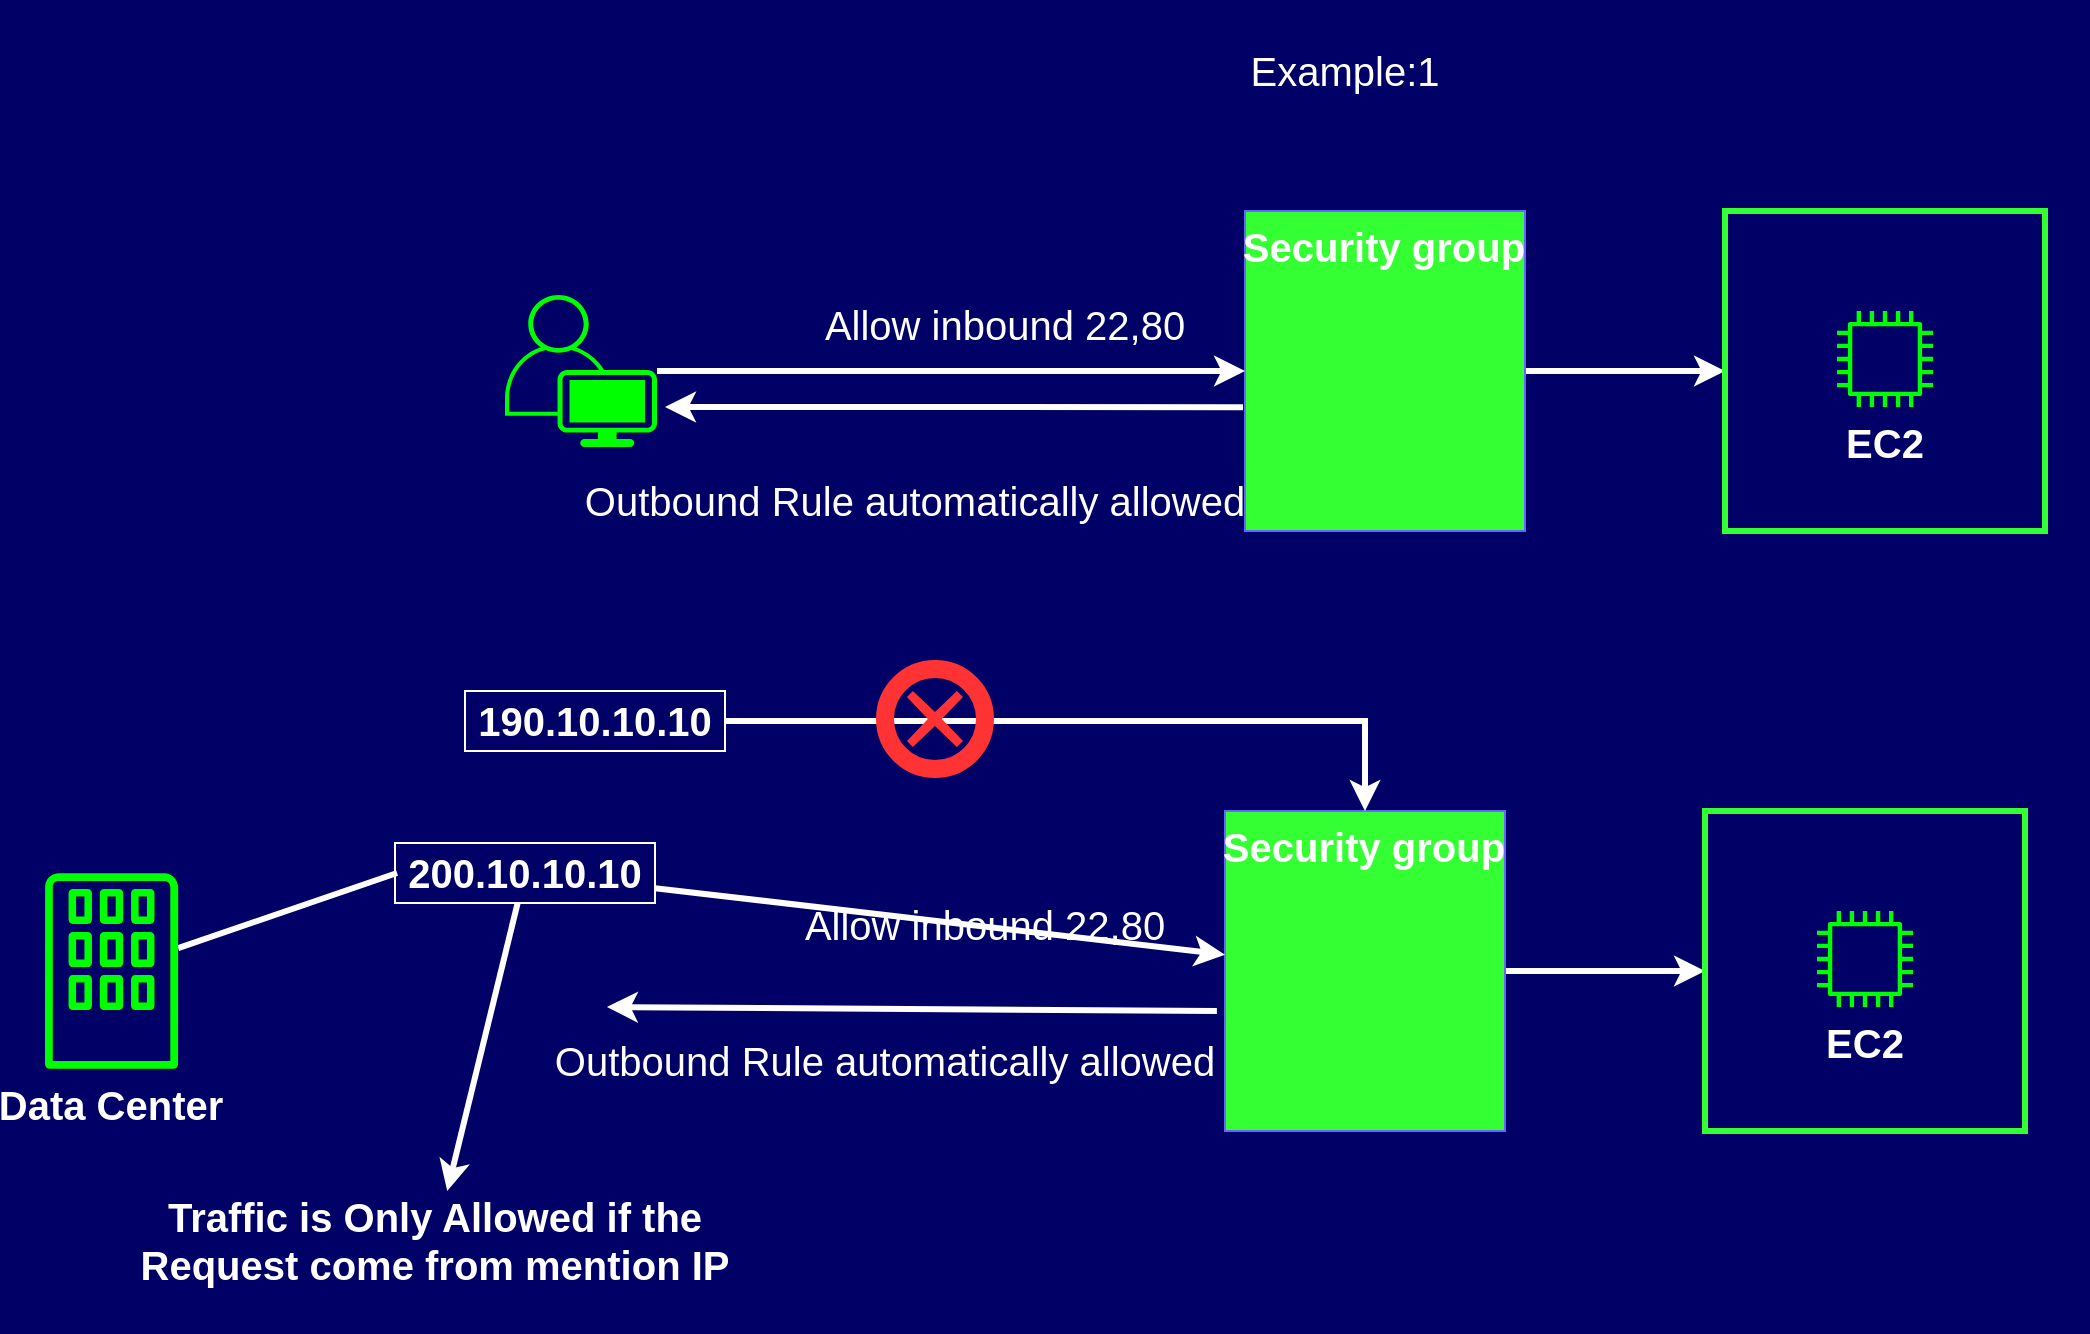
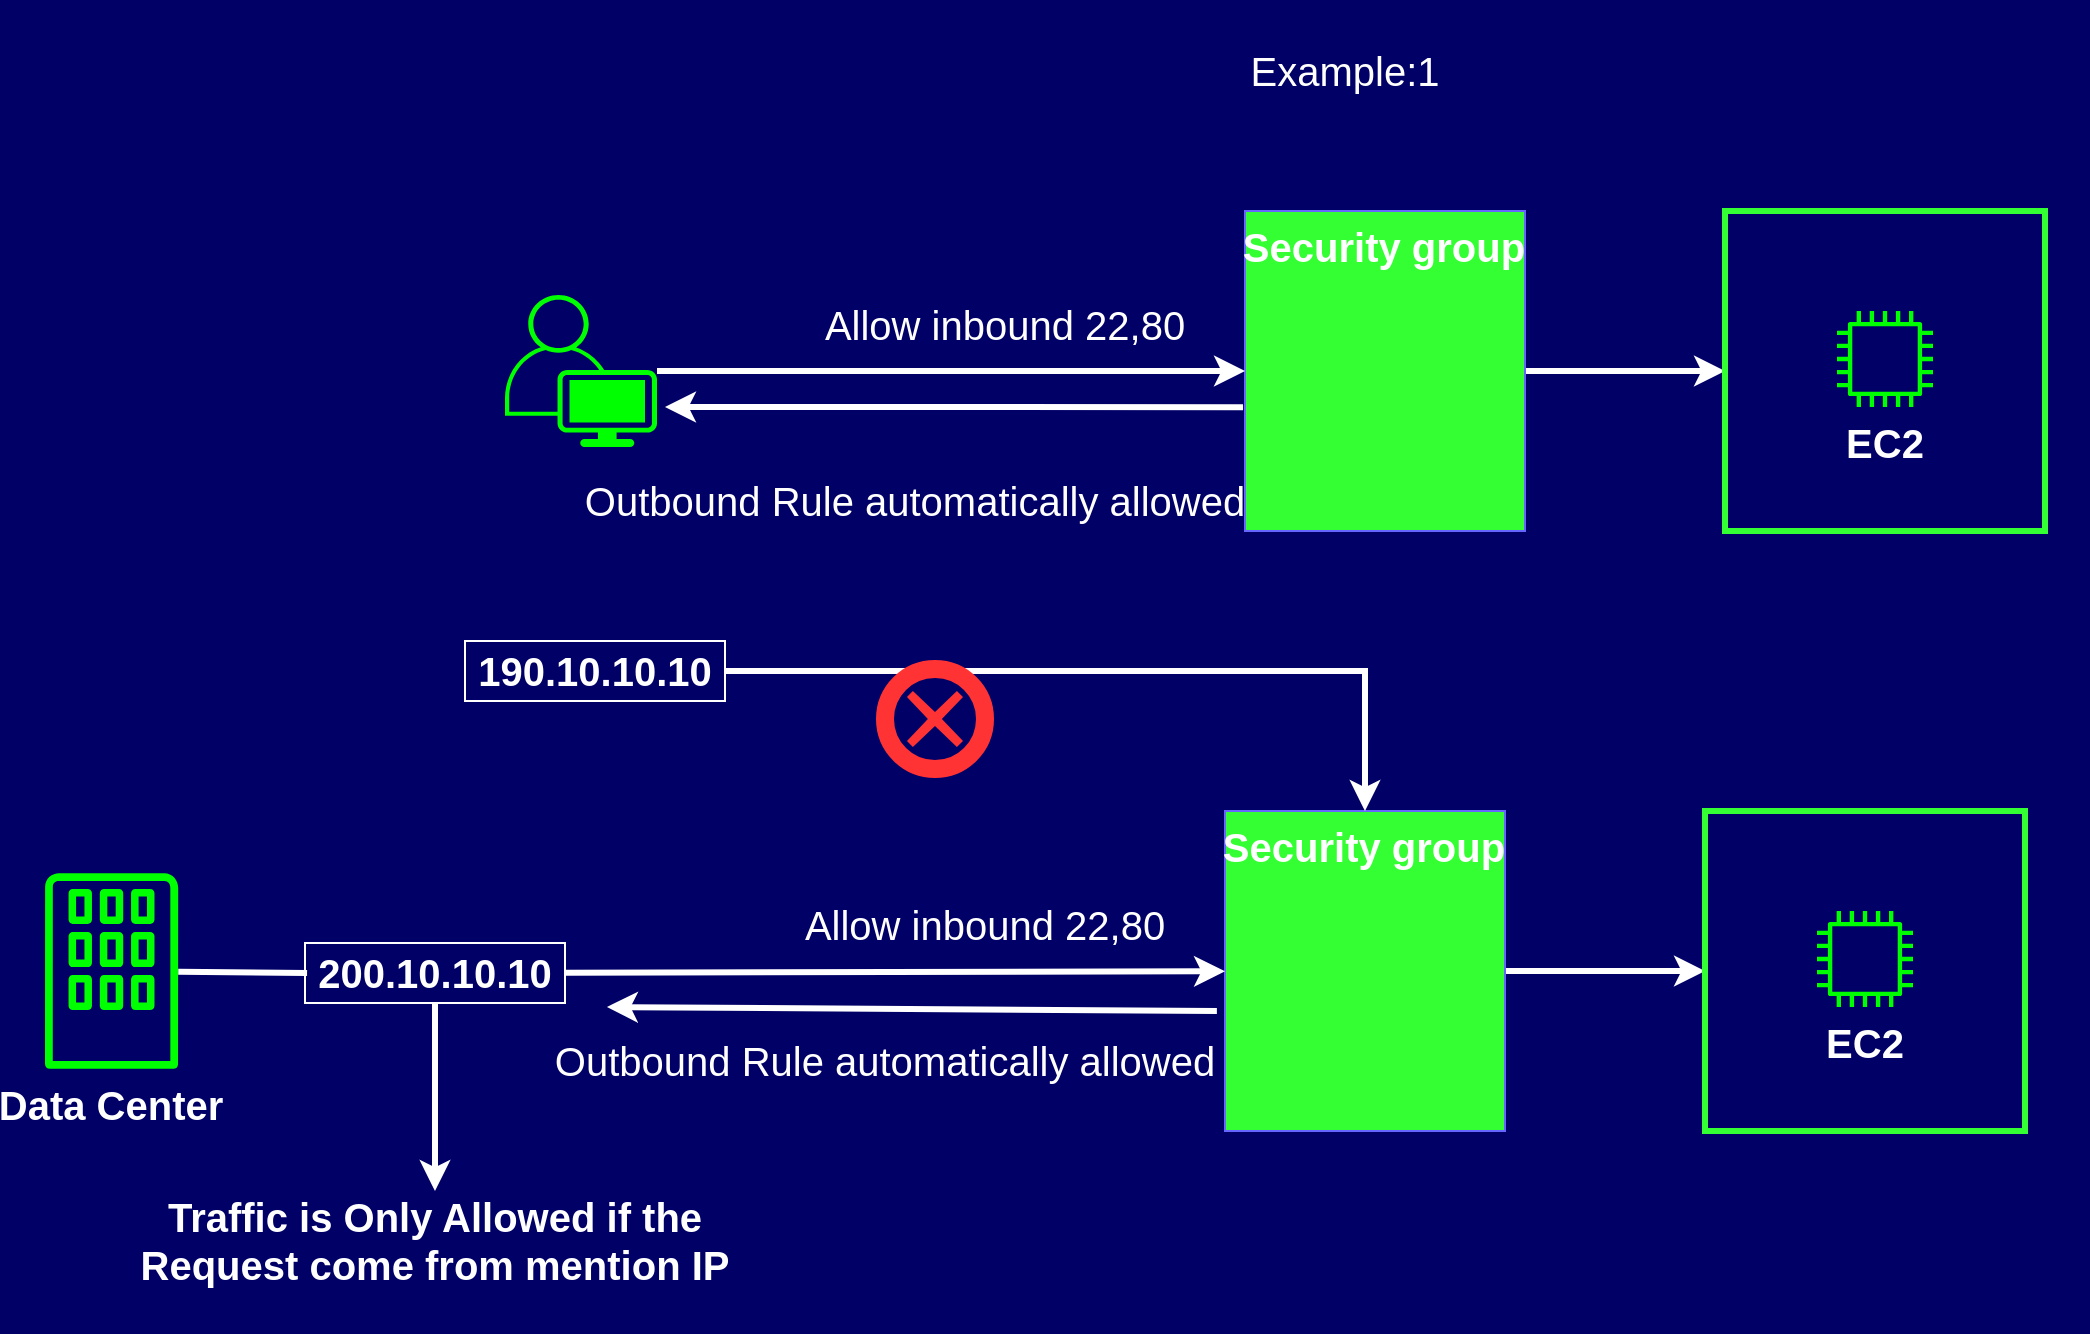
(595, 721) -> (595, 671)
(525, 873) -> (435, 973)
